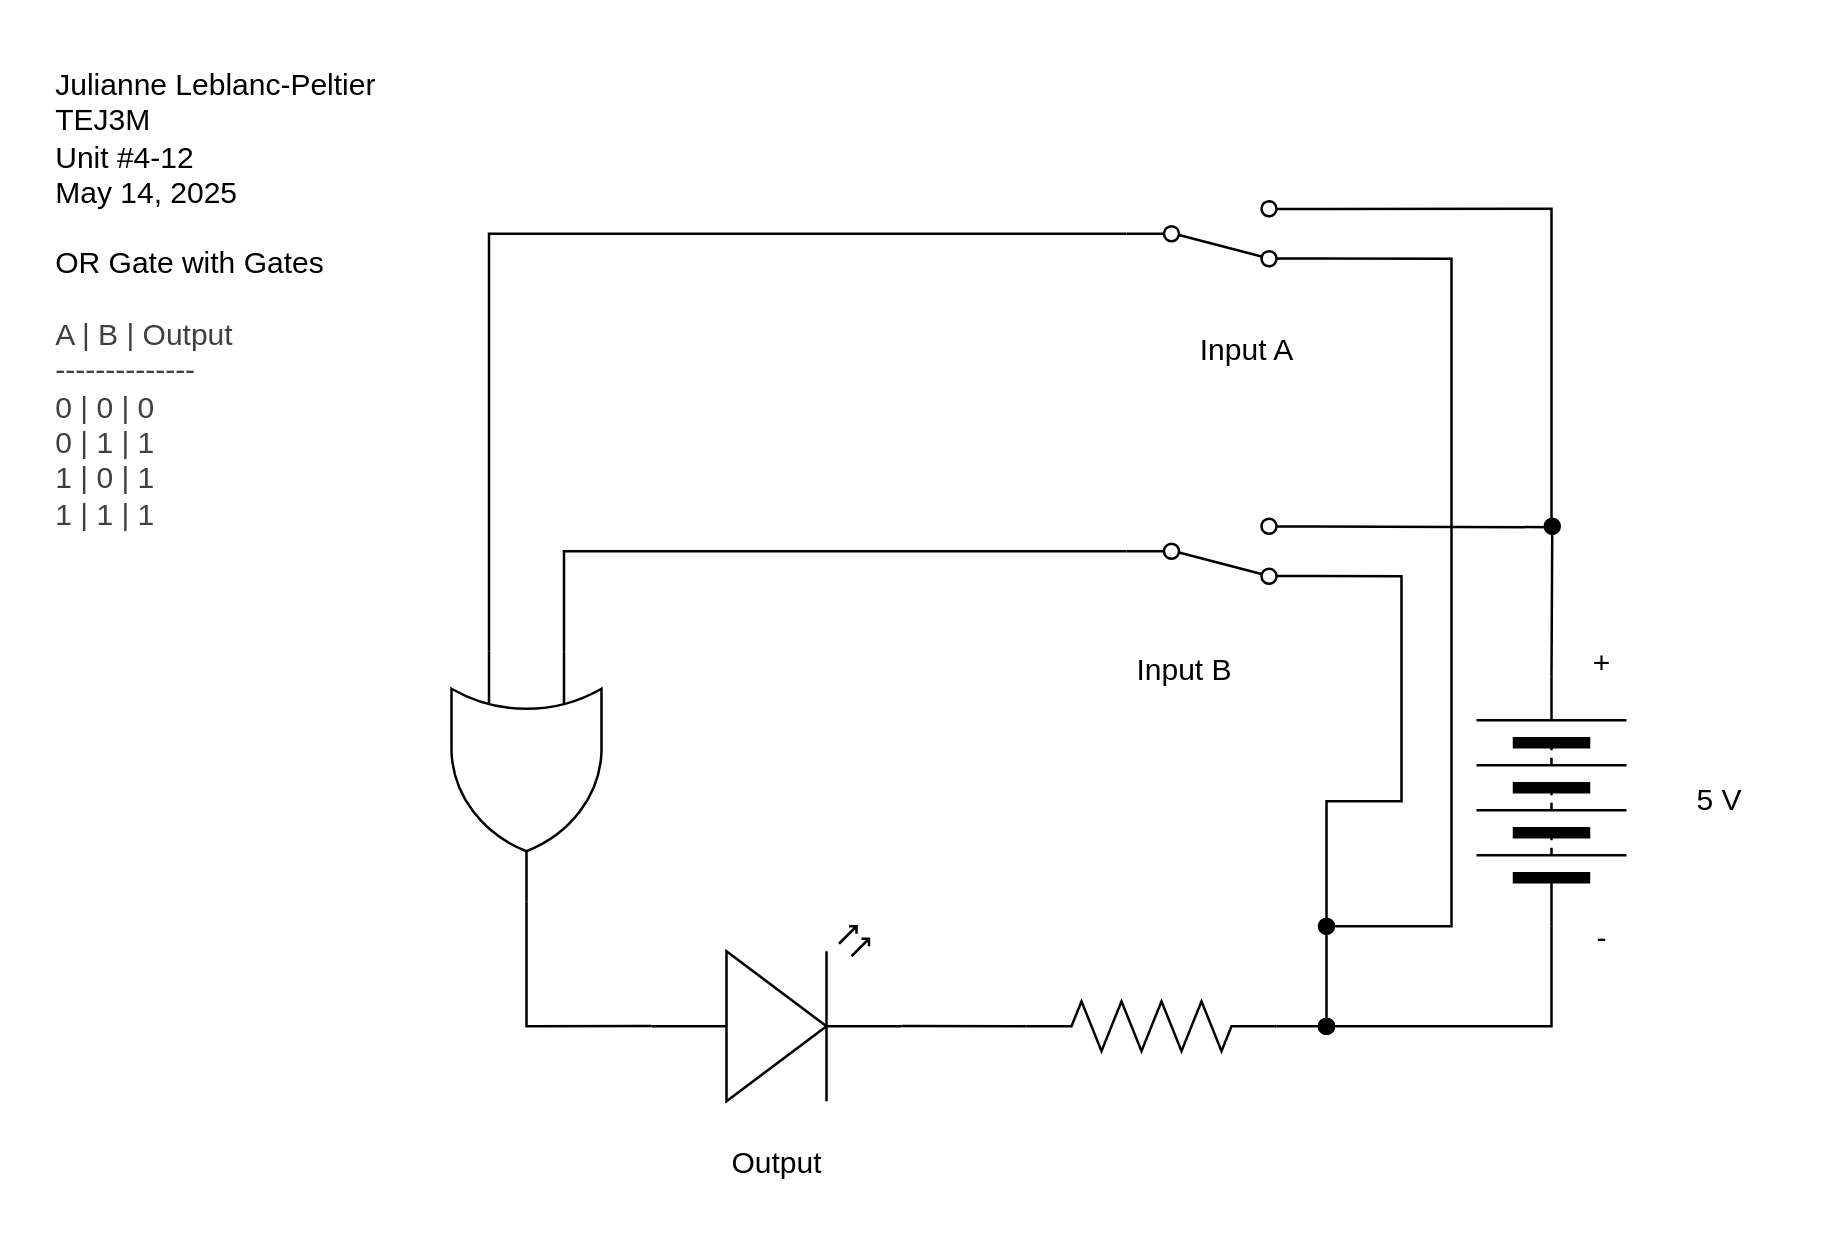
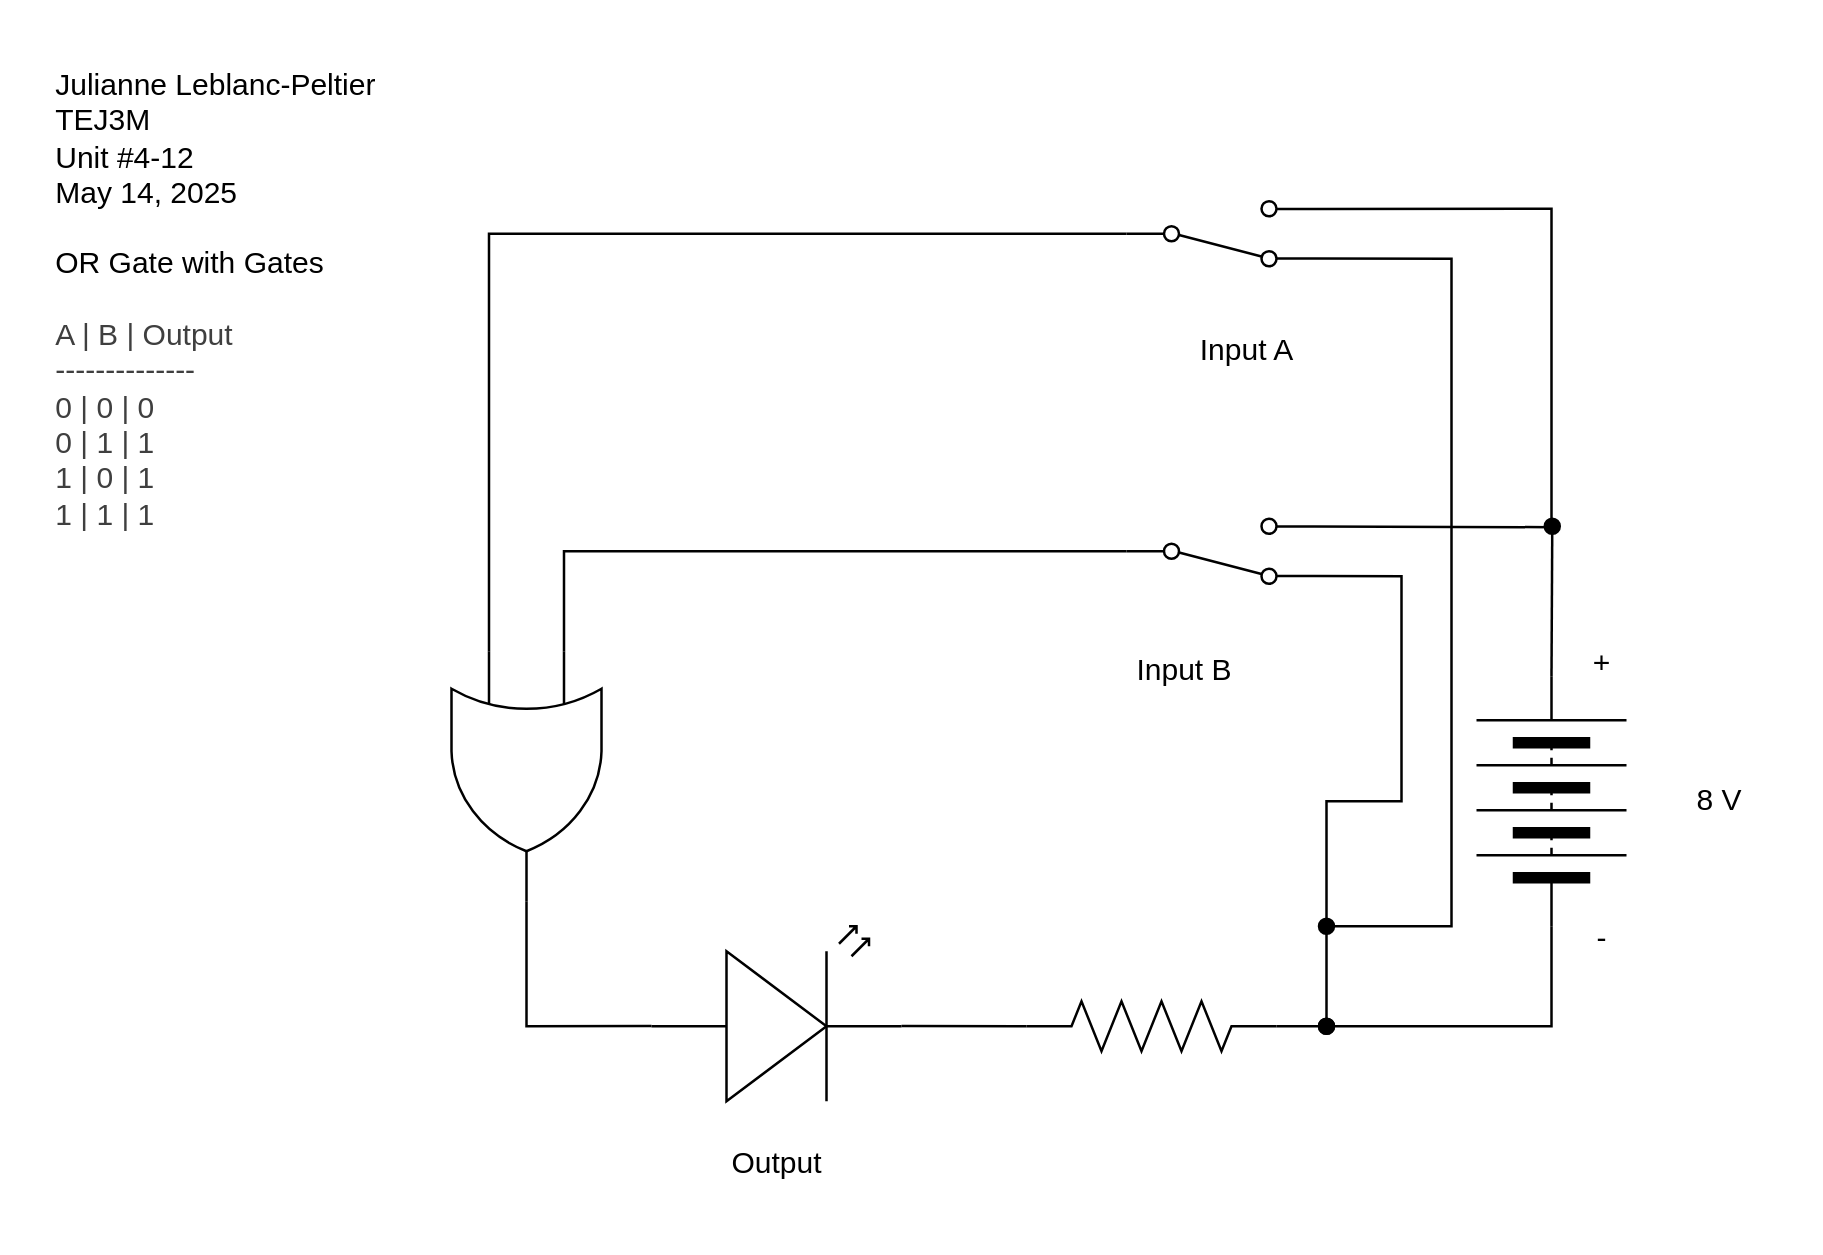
(1720, 801) -> (1720, 801)
